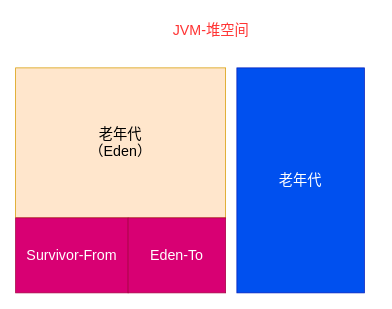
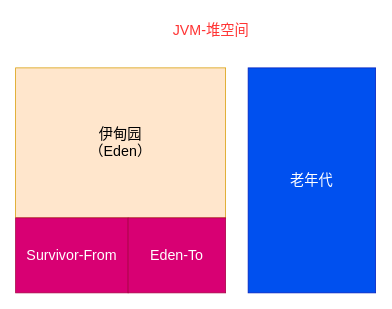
(120, 143) -> (120, 143)
(300, 180) -> (312, 180)
